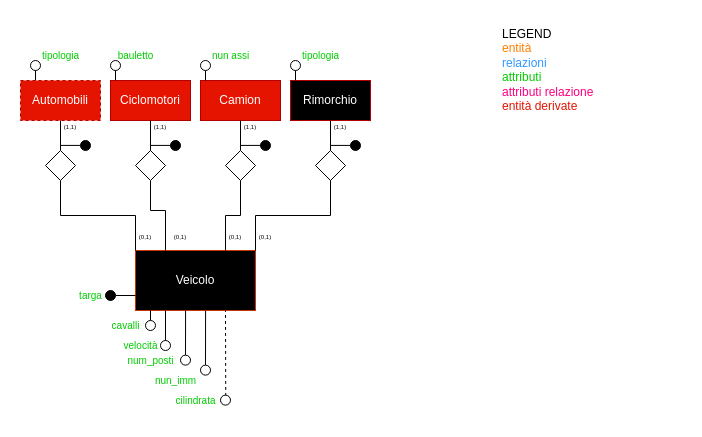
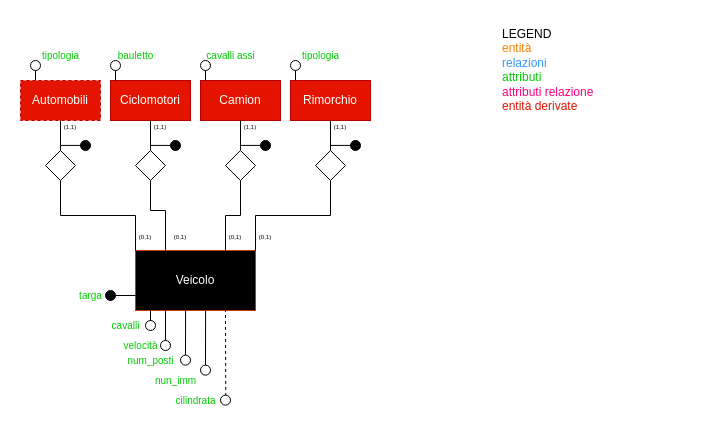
(231, 56) -> (231, 56)
(331, 101) -> (331, 101)
